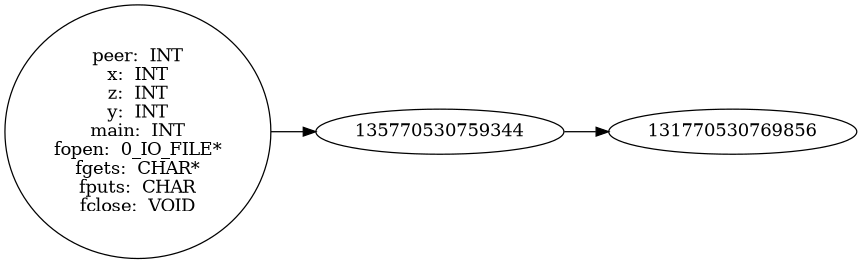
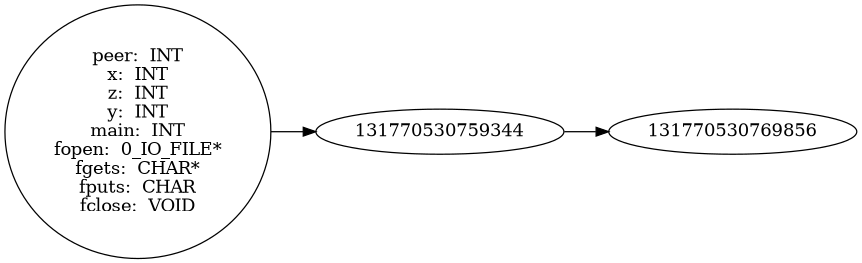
(440, 132) -> (440, 132)
